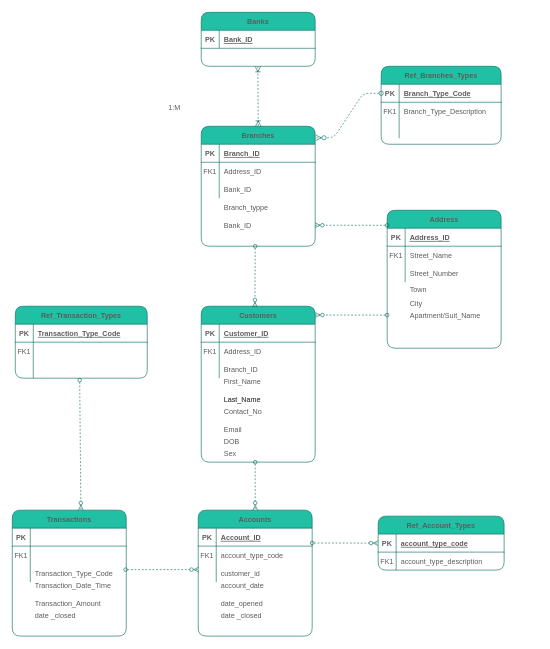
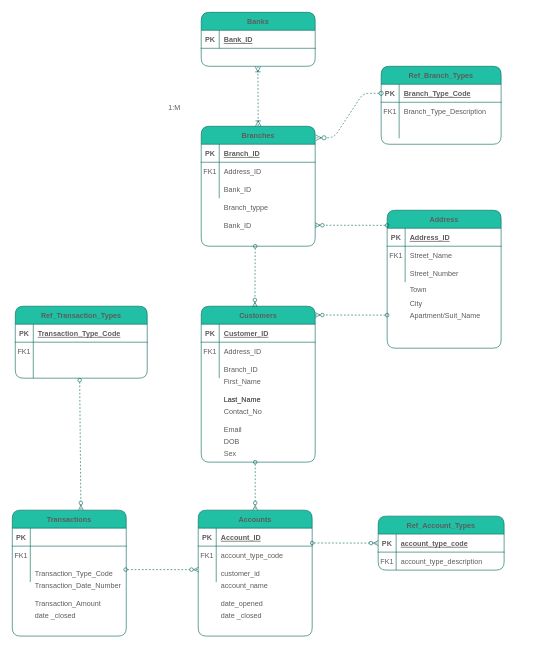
(441, 76) -> (441, 76)
(75, 586) -> (80, 586)
(245, 586) -> (245, 586)
